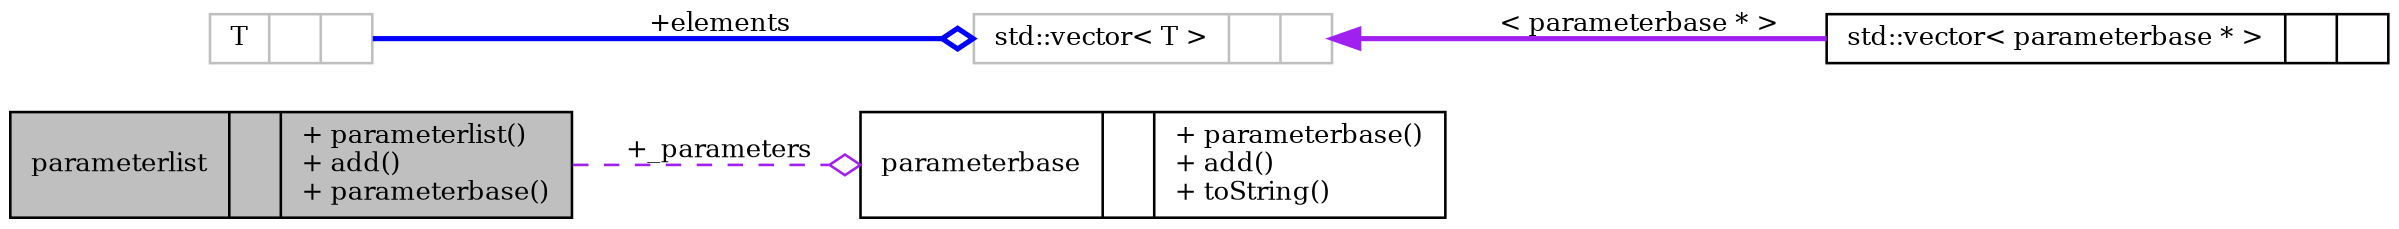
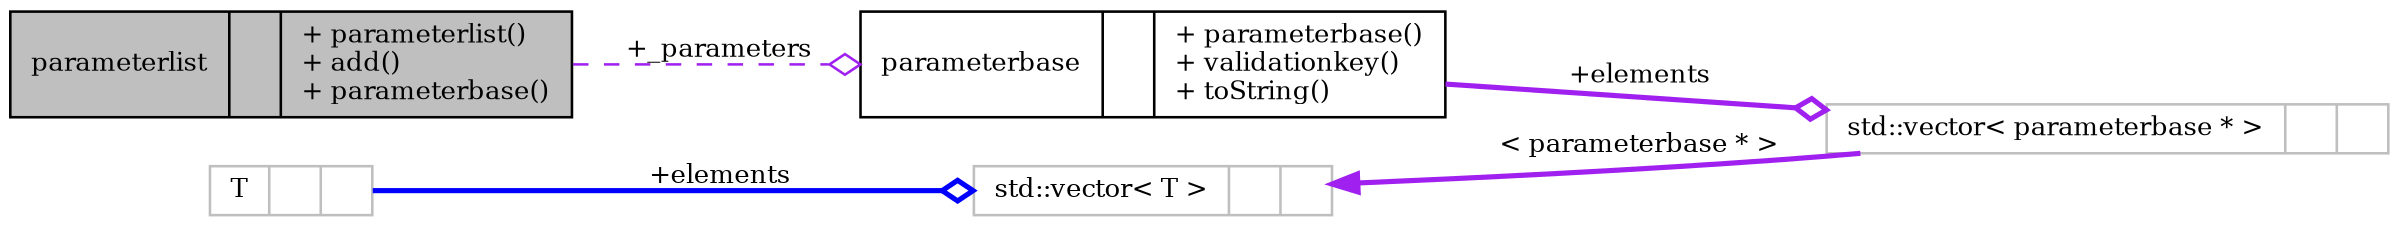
(2107, 39) -> (2107, 129)
none -> (1620, 96)
(1225, 164) -> (1288, 63)
